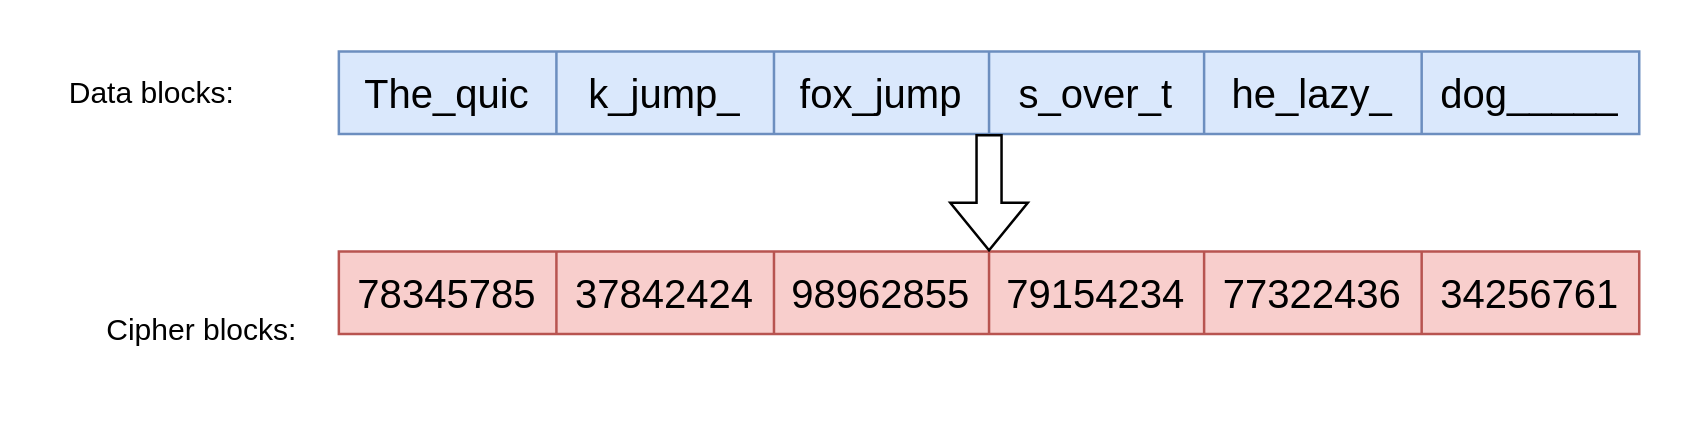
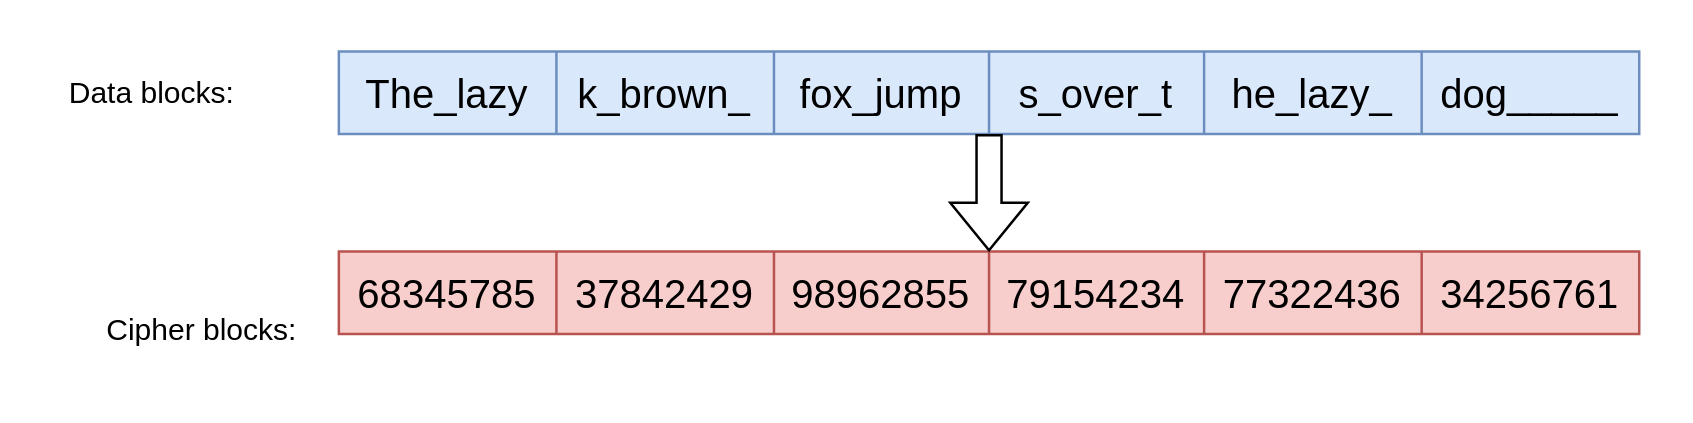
(448, 94) -> (448, 94)
(665, 94) -> (665, 94)
(448, 294) -> (448, 294)
(665, 294) -> (665, 294)
